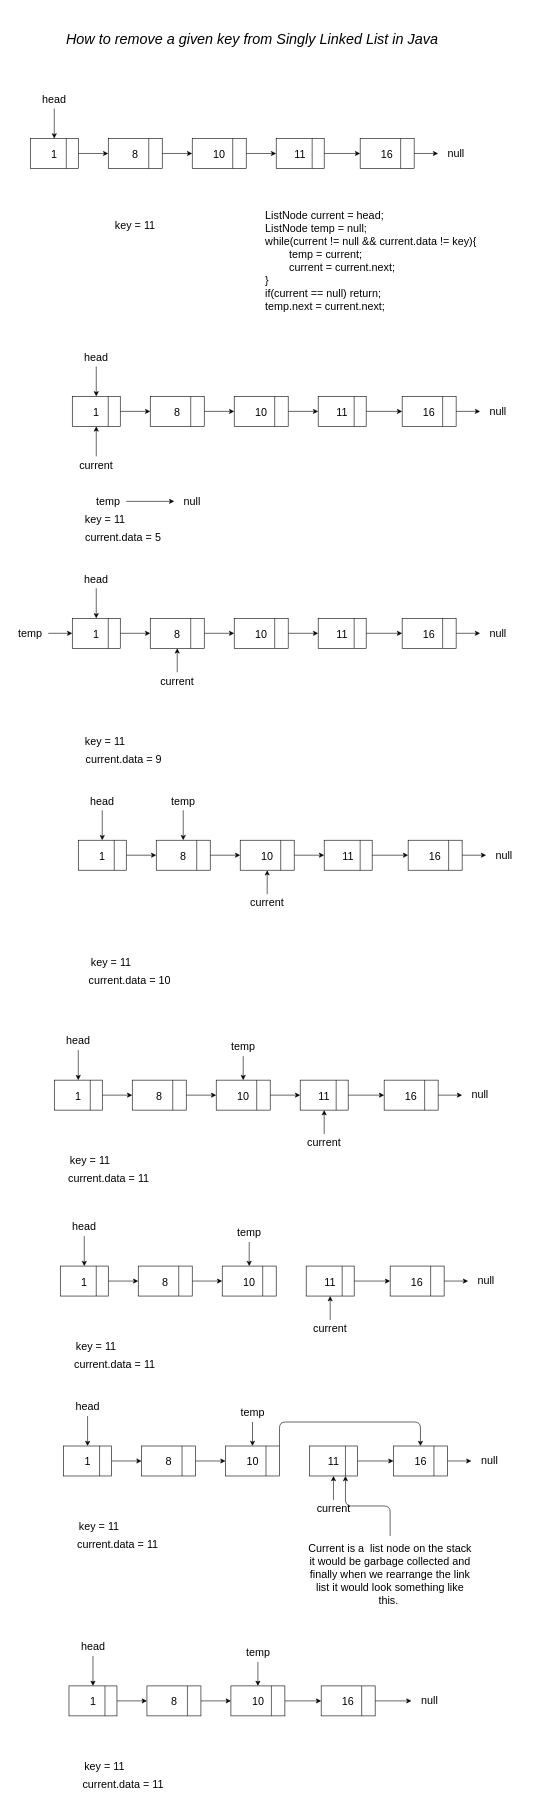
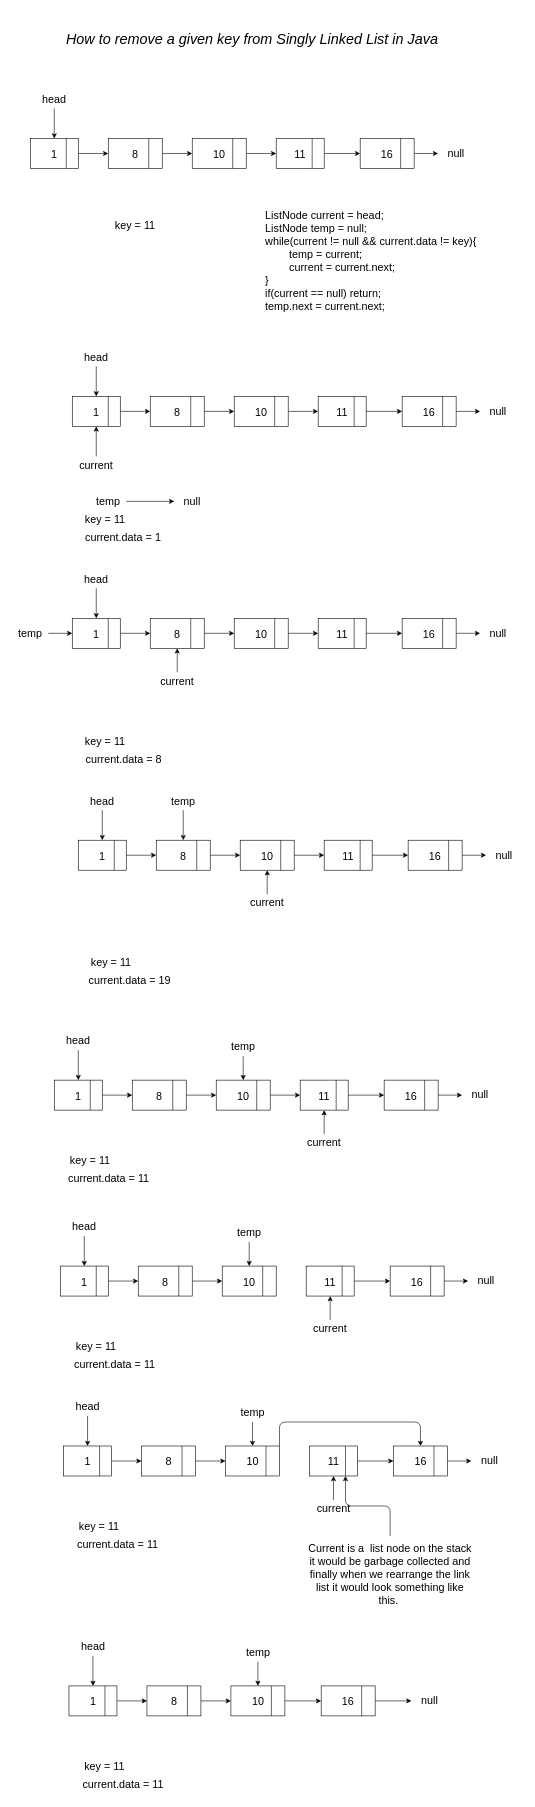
(123, 537) -> (123, 537)
(124, 759) -> (124, 759)
(130, 981) -> (130, 981)
